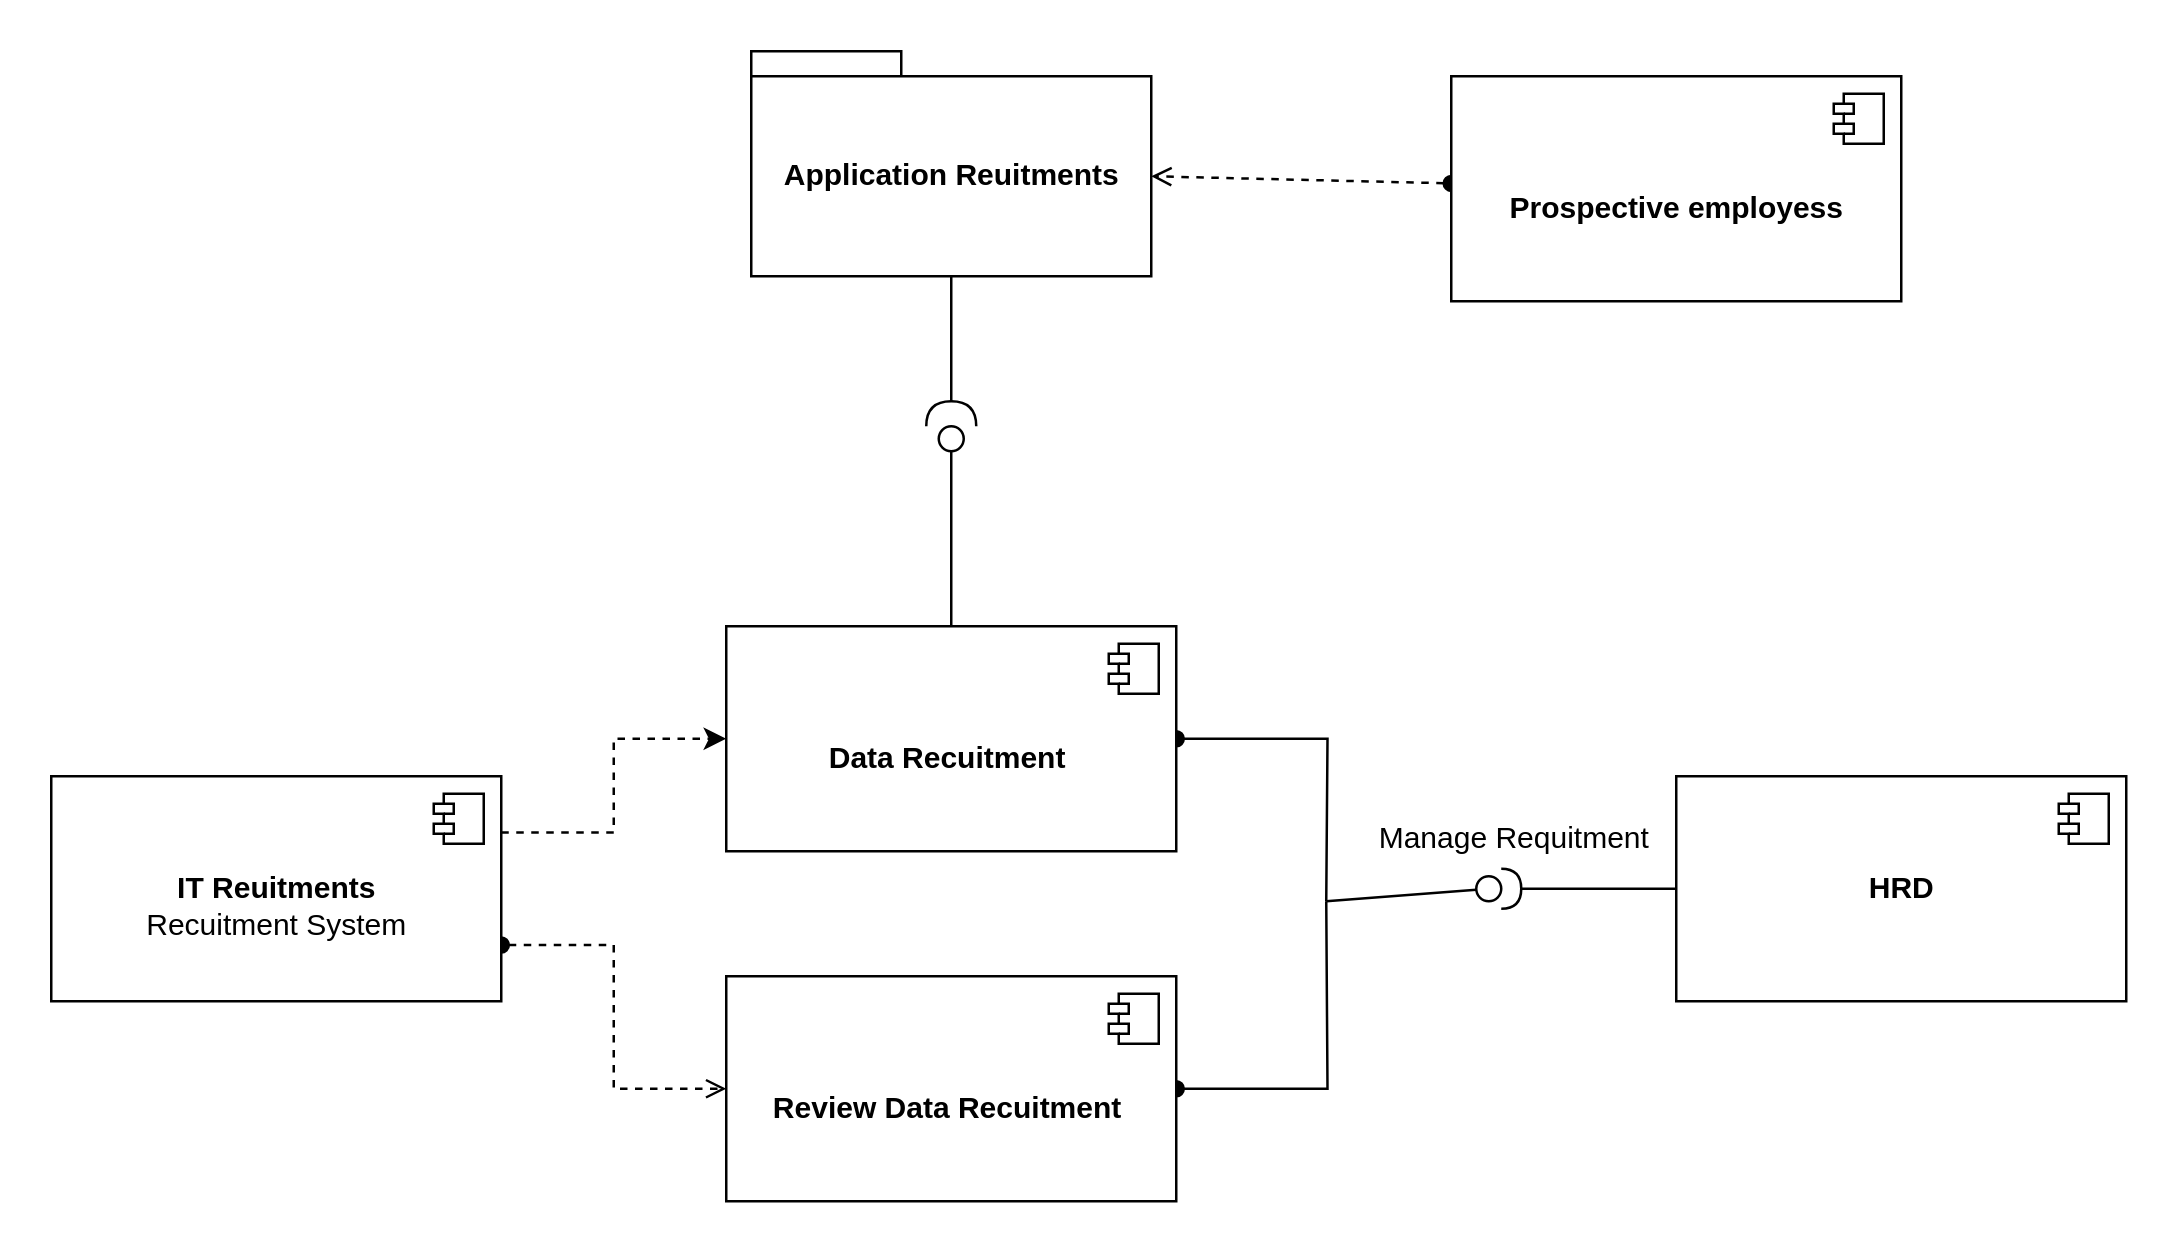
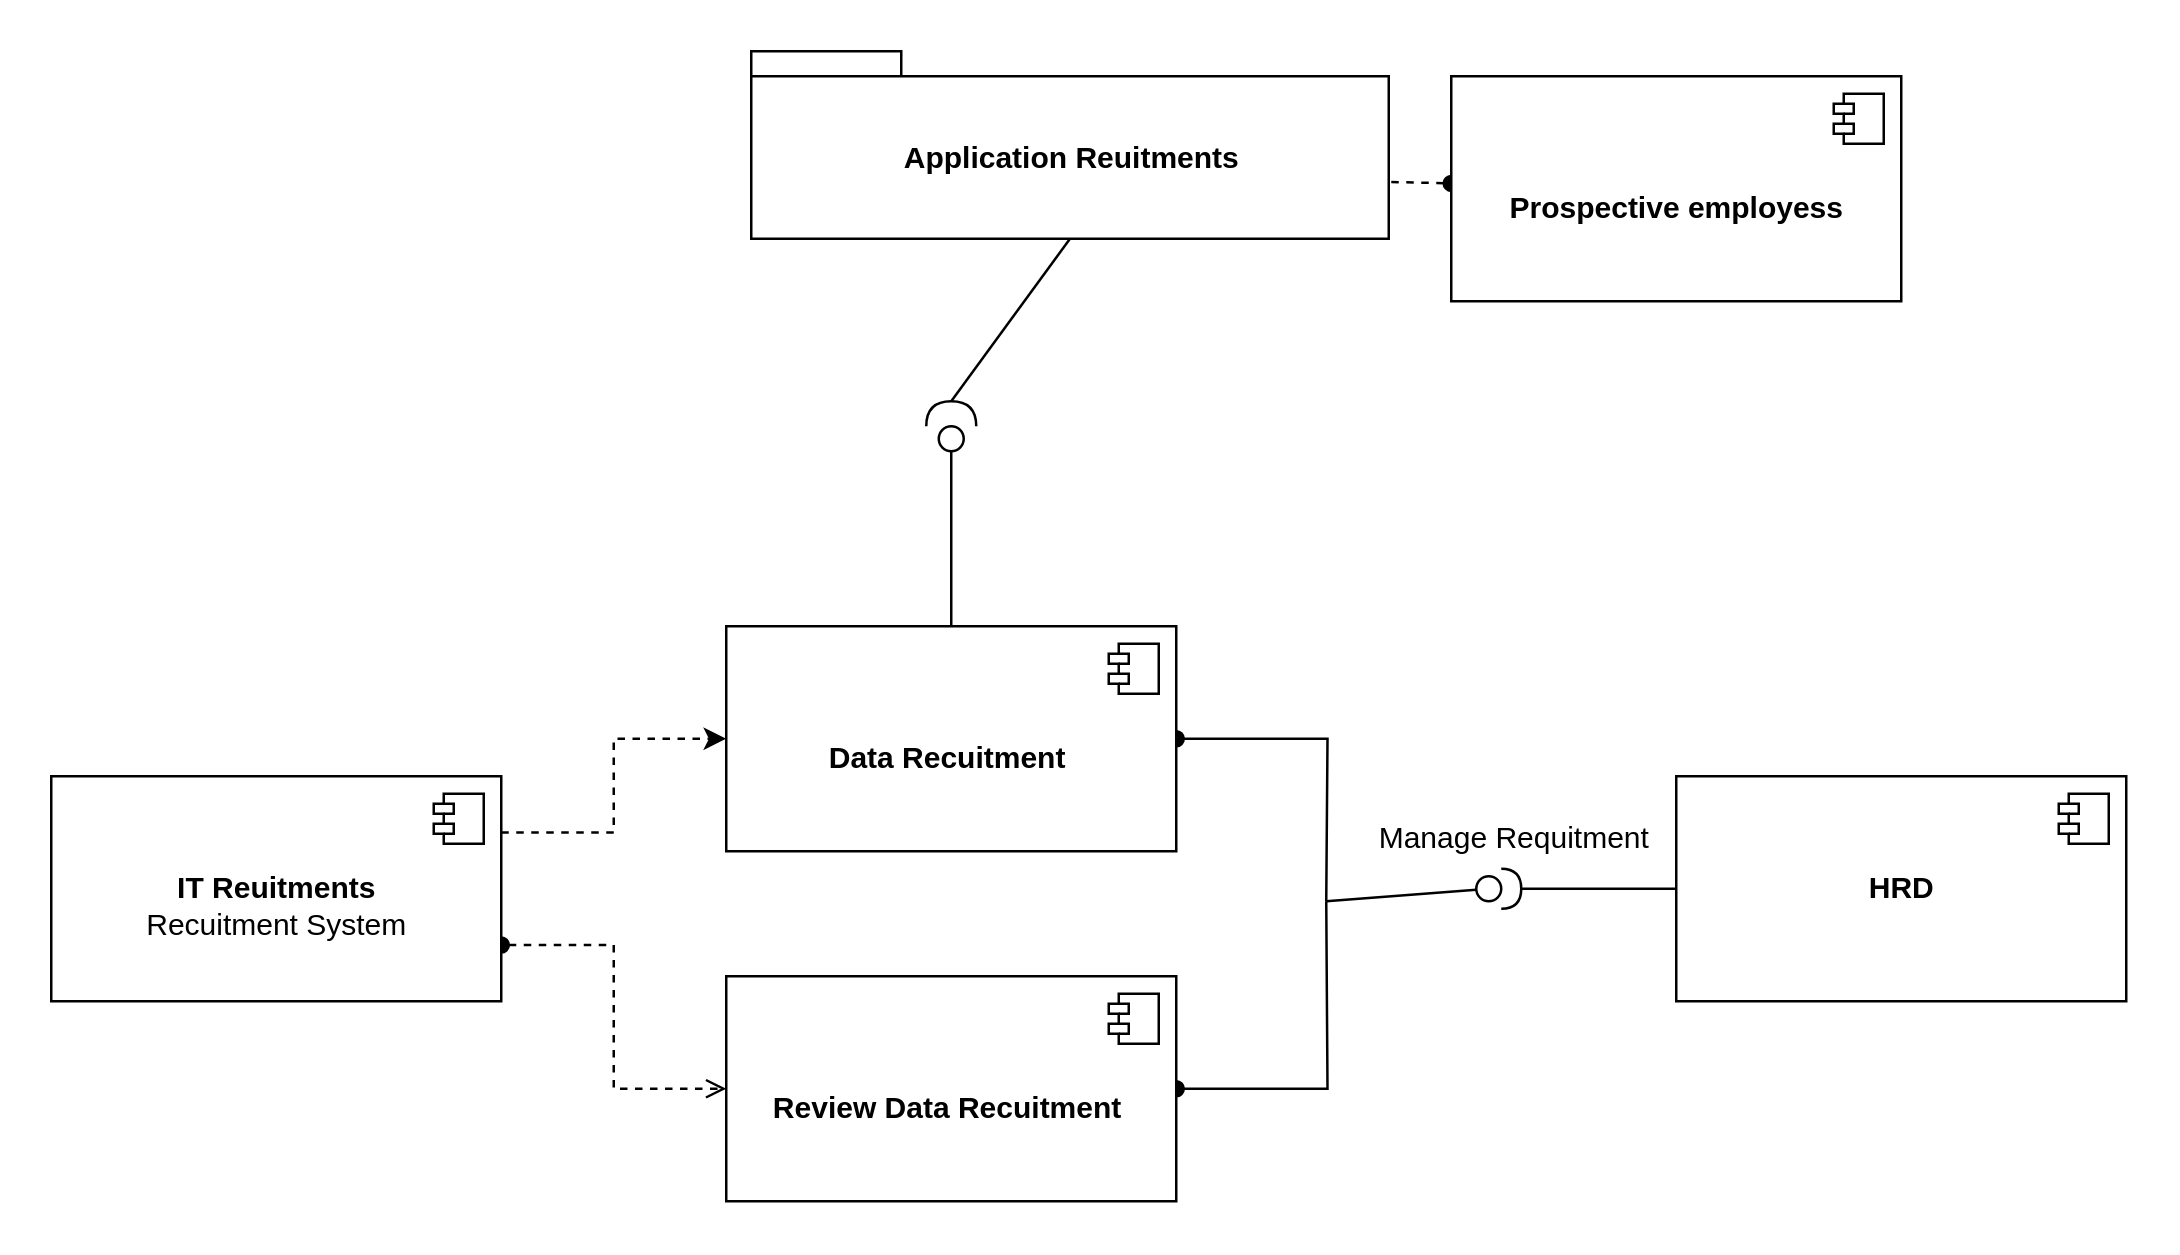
(951, 164) -> (1070, 145)
